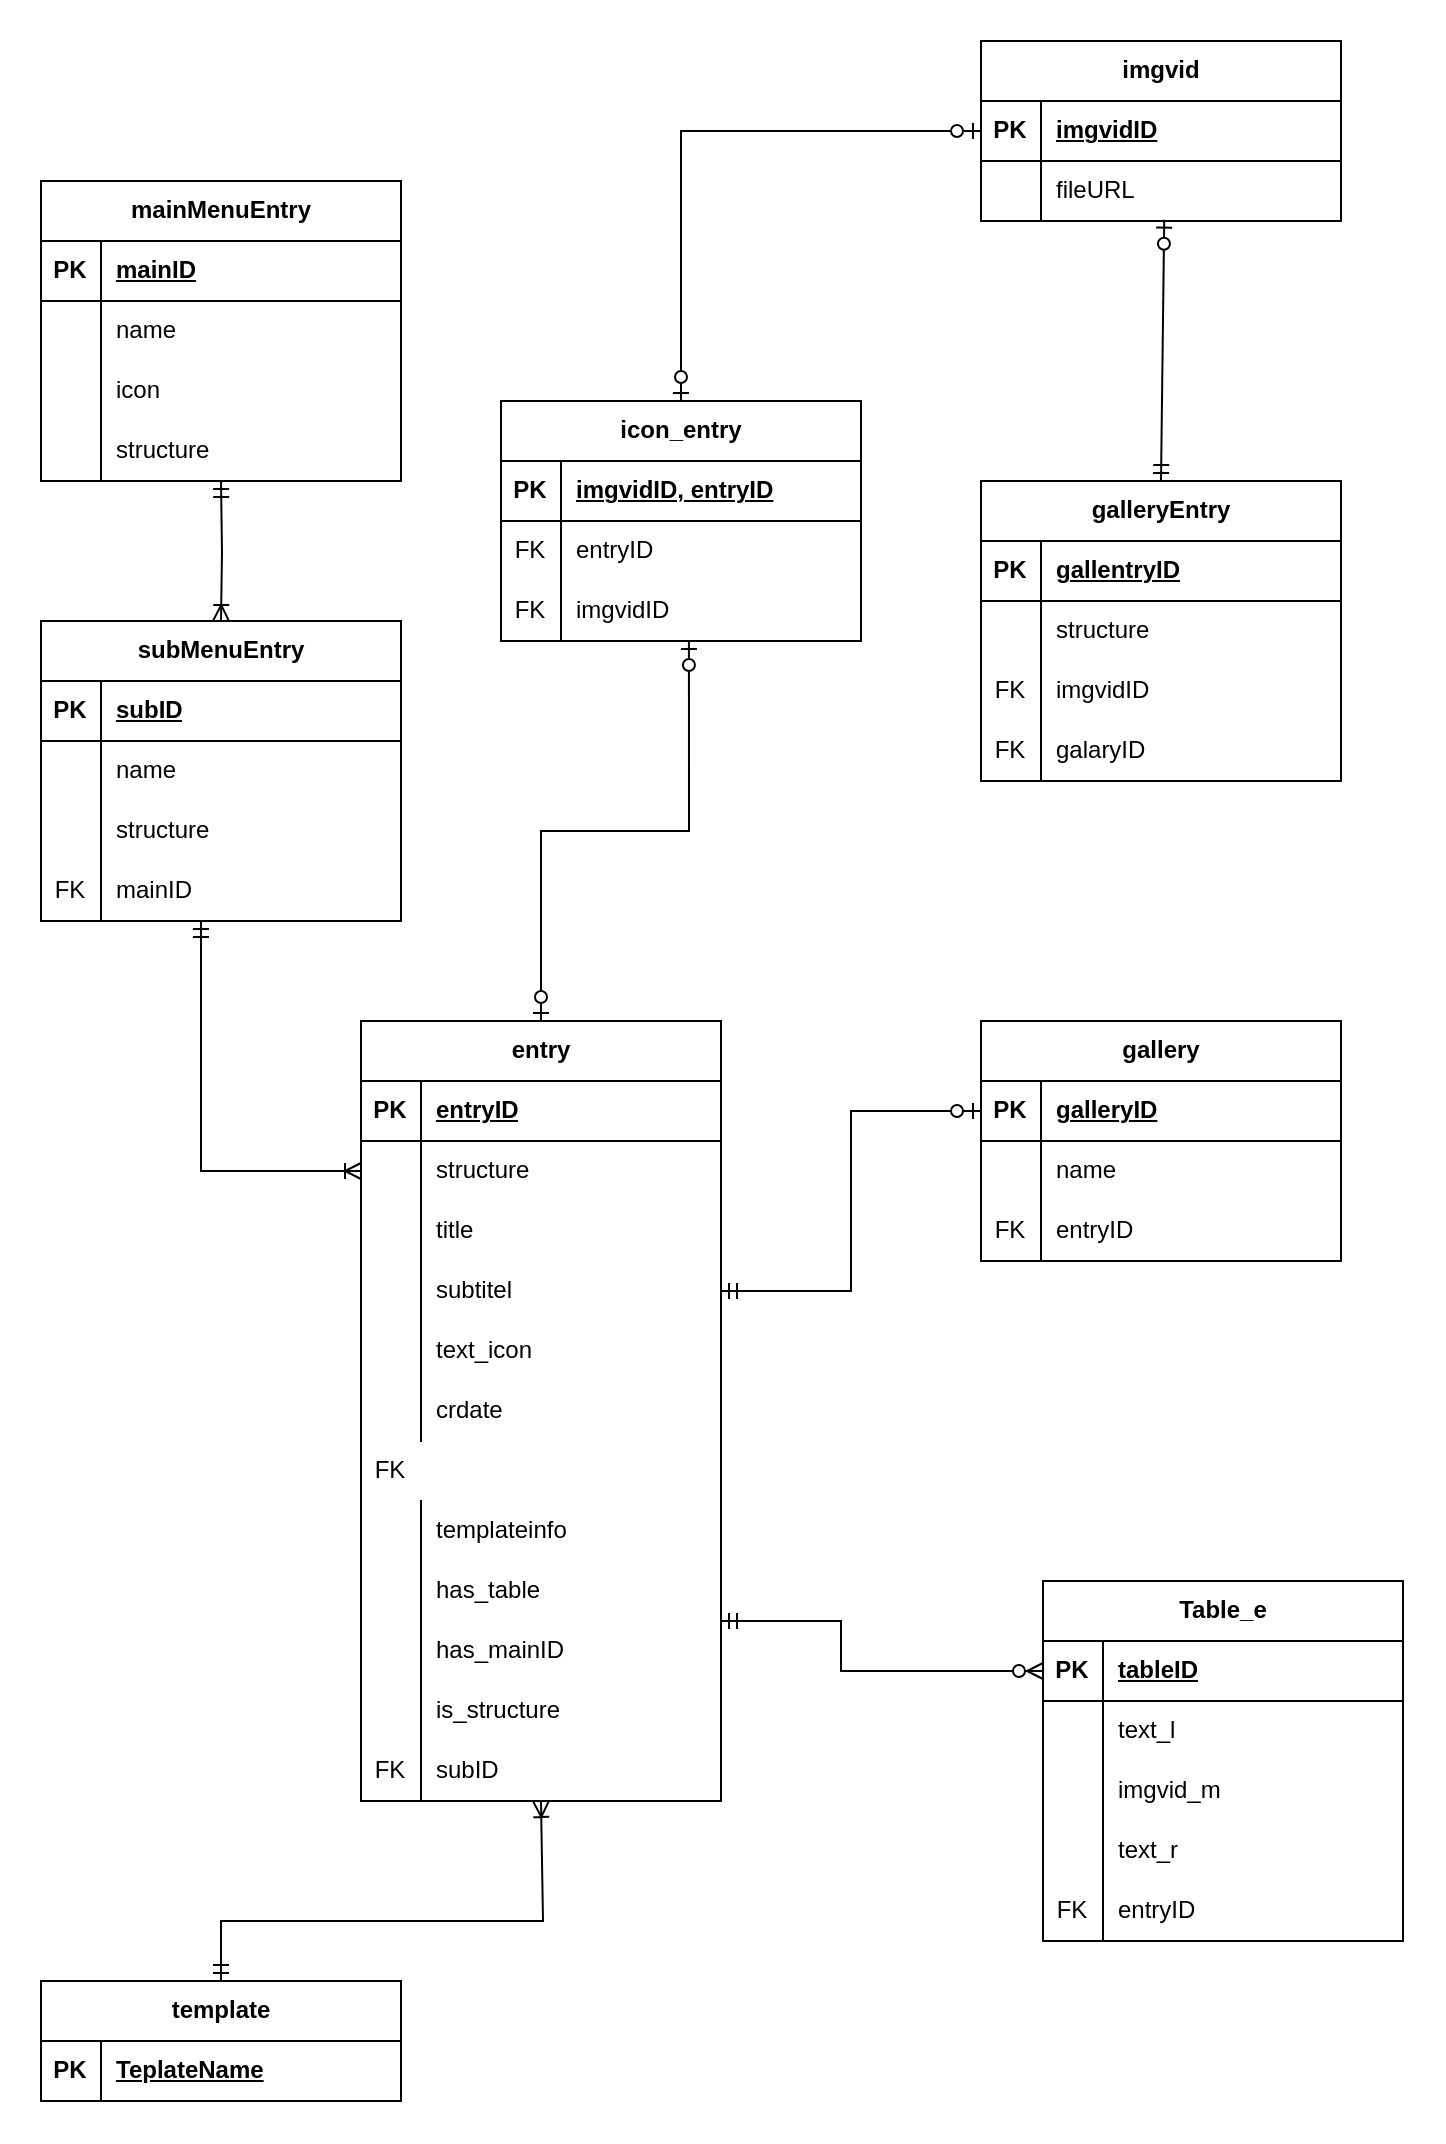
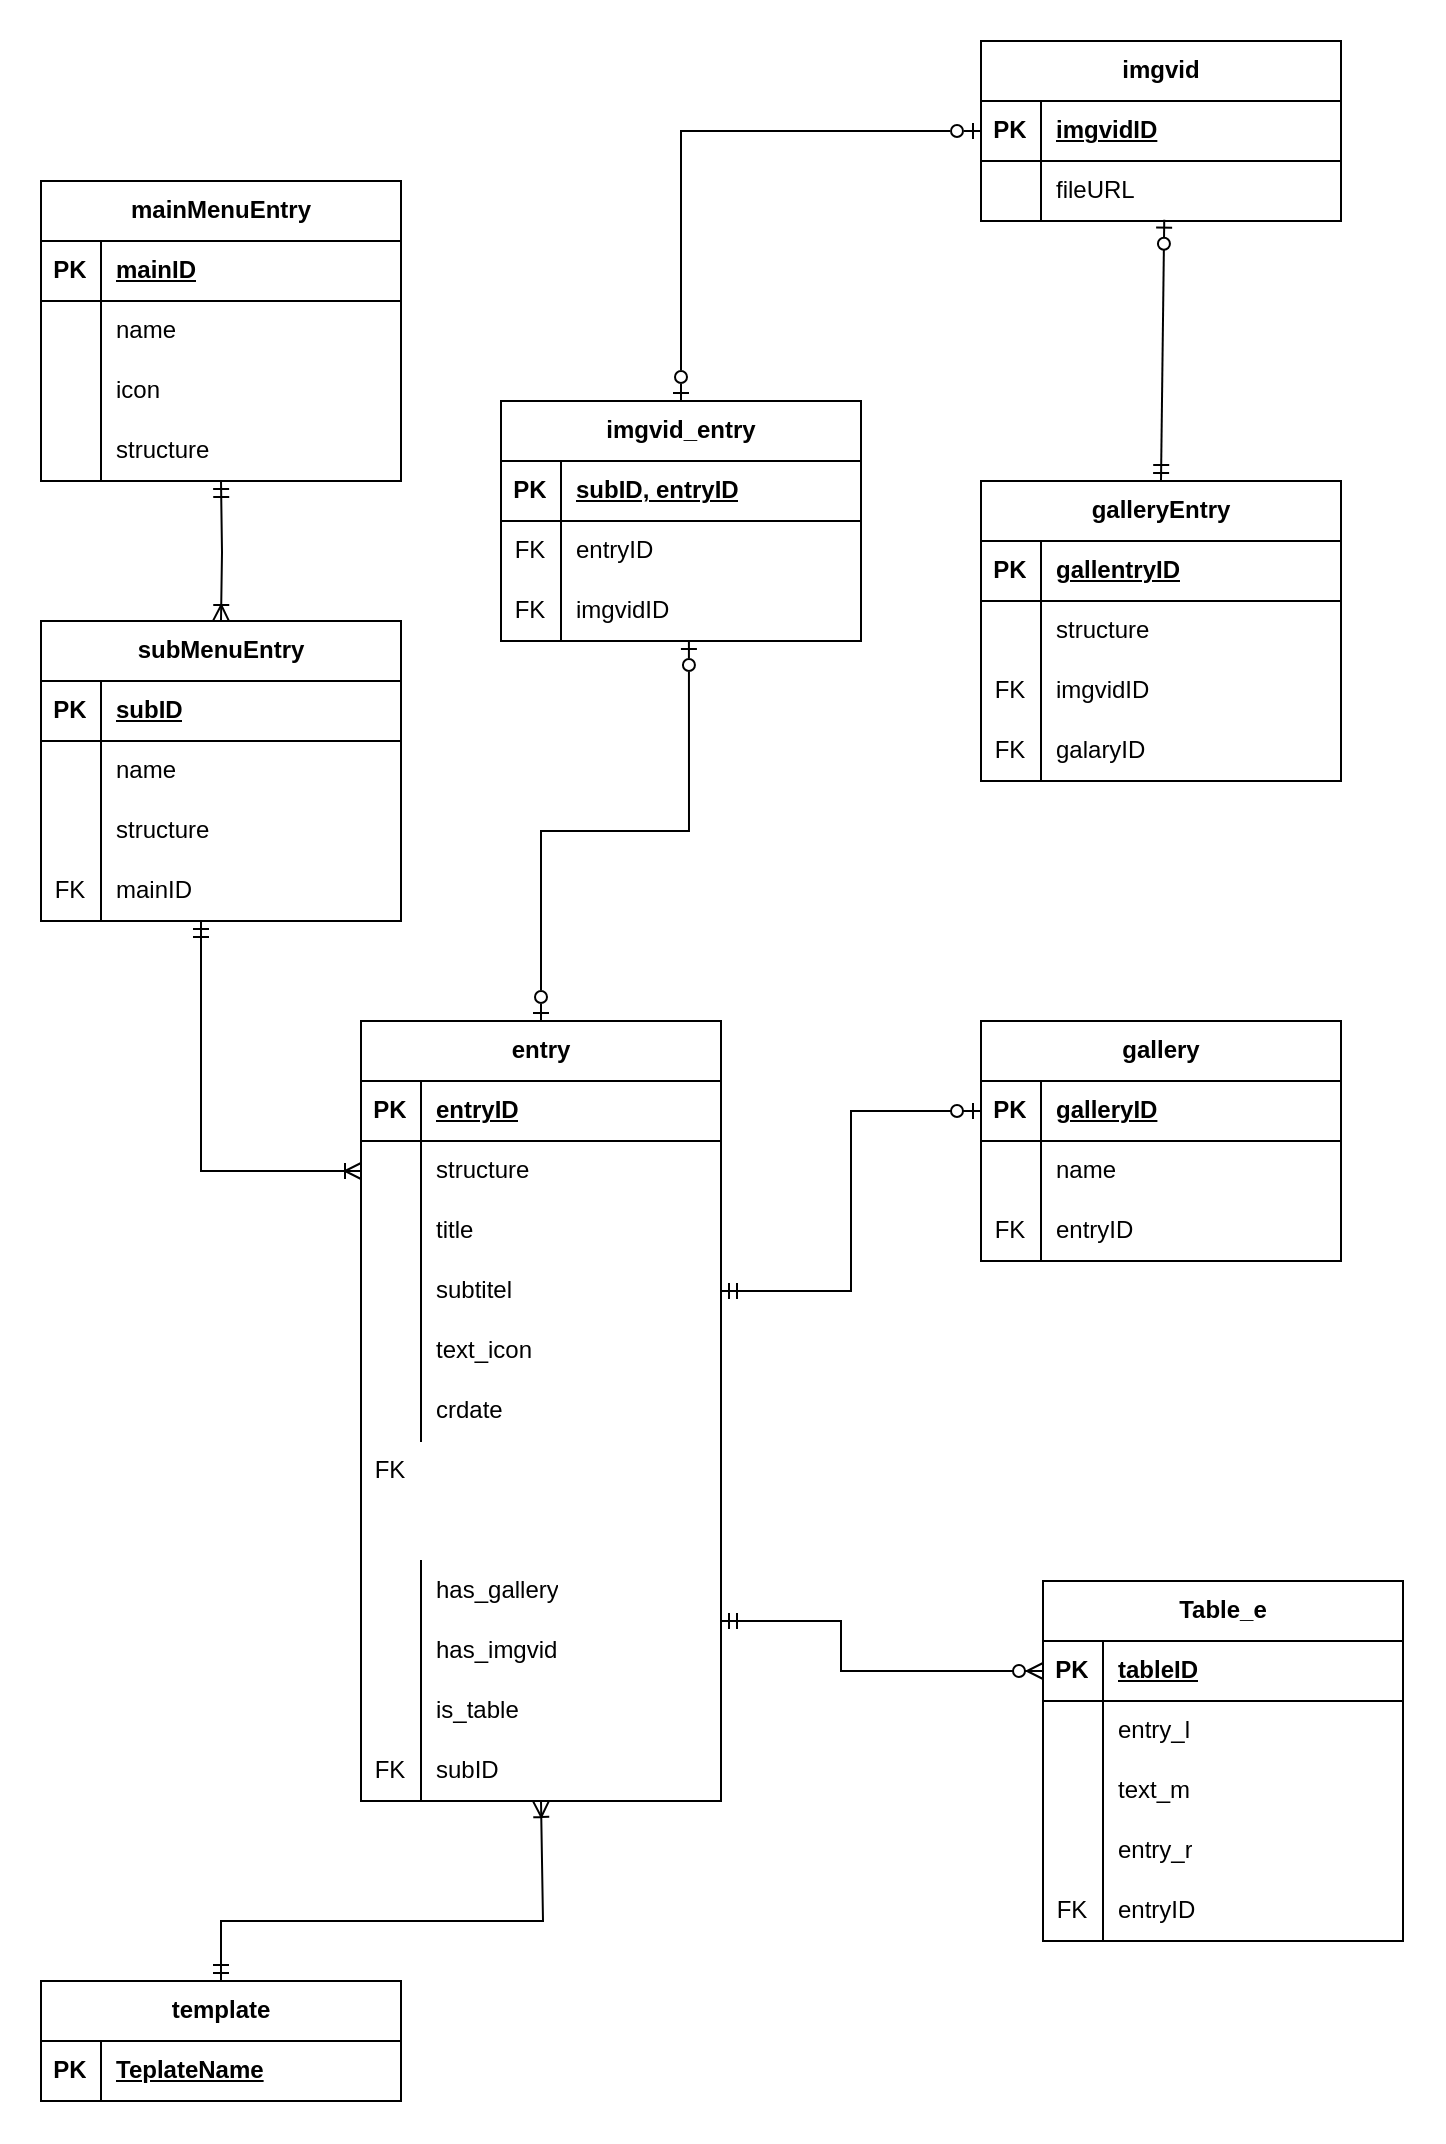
(682, 431) -> (682, 431)
(679, 491) -> (665, 491)
(571, 1531) -> none
(494, 1591) -> (505, 1591)
(501, 1651) -> (498, 1651)
(515, 1711) -> (485, 1711)
(1156, 1731) -> (1163, 1731)
(1167, 1791) -> (1159, 1791)
(1159, 1851) -> (1166, 1851)
